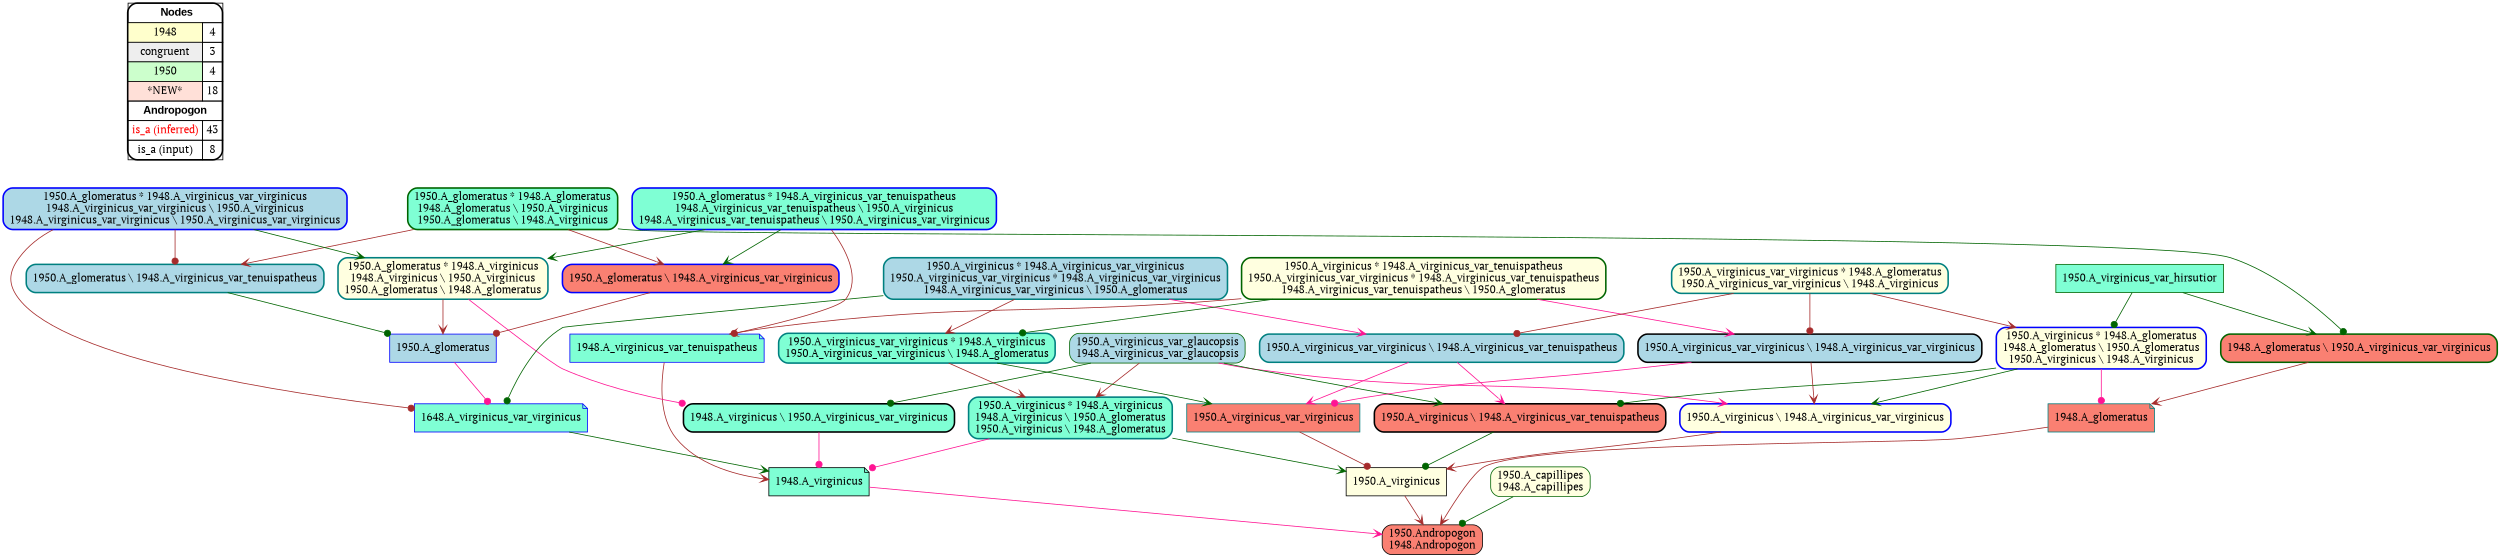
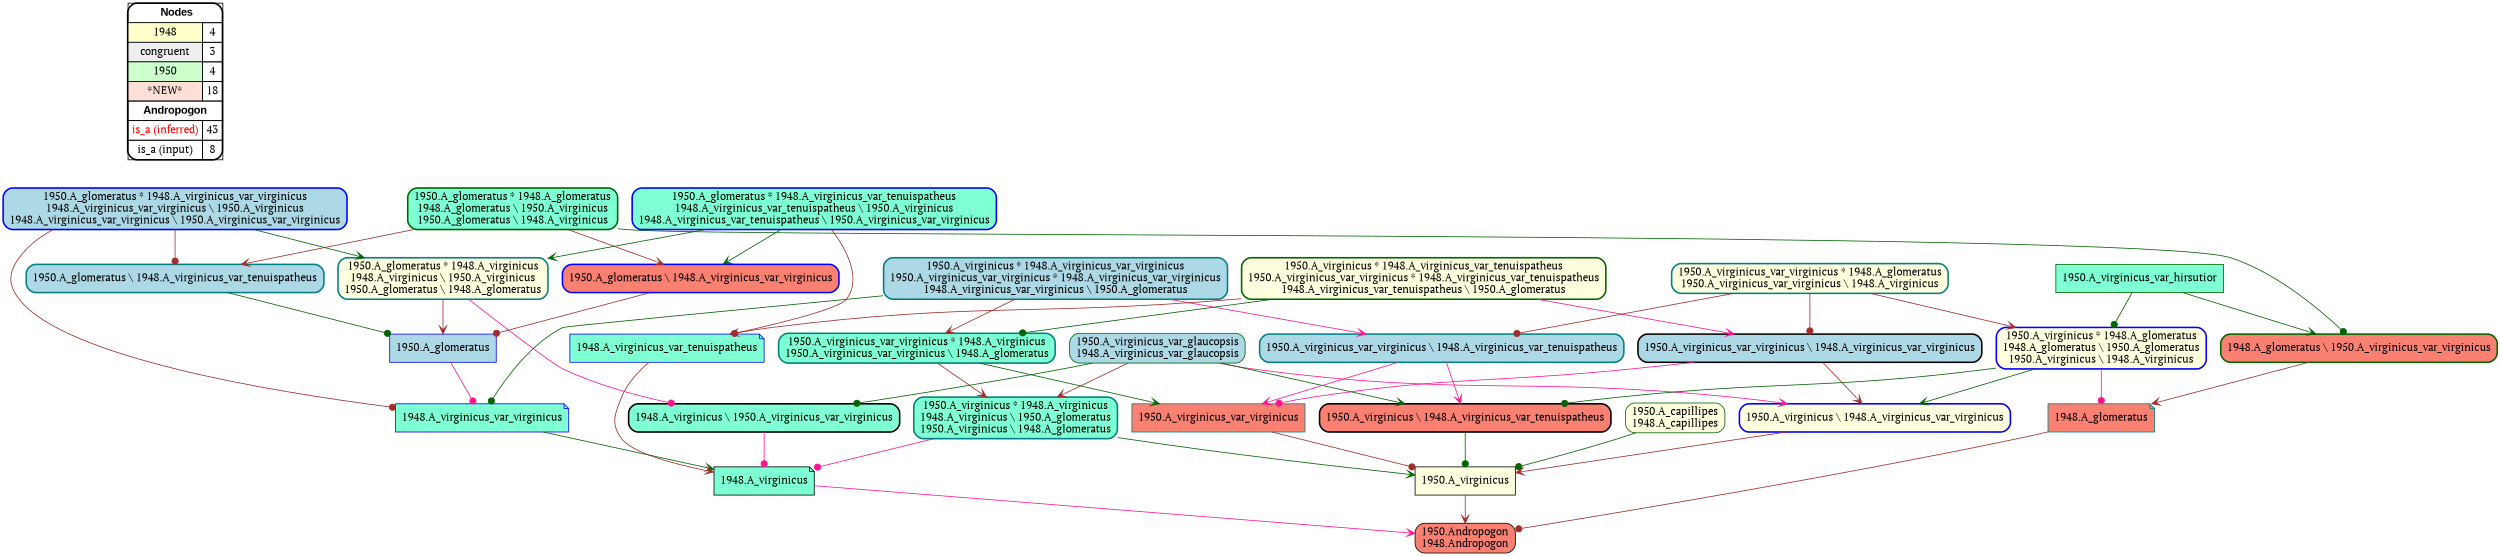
(501, 418) -> (482, 418)
(1733, 445) -> (1786, 483)
(1489, 509) -> (1579, 450)
